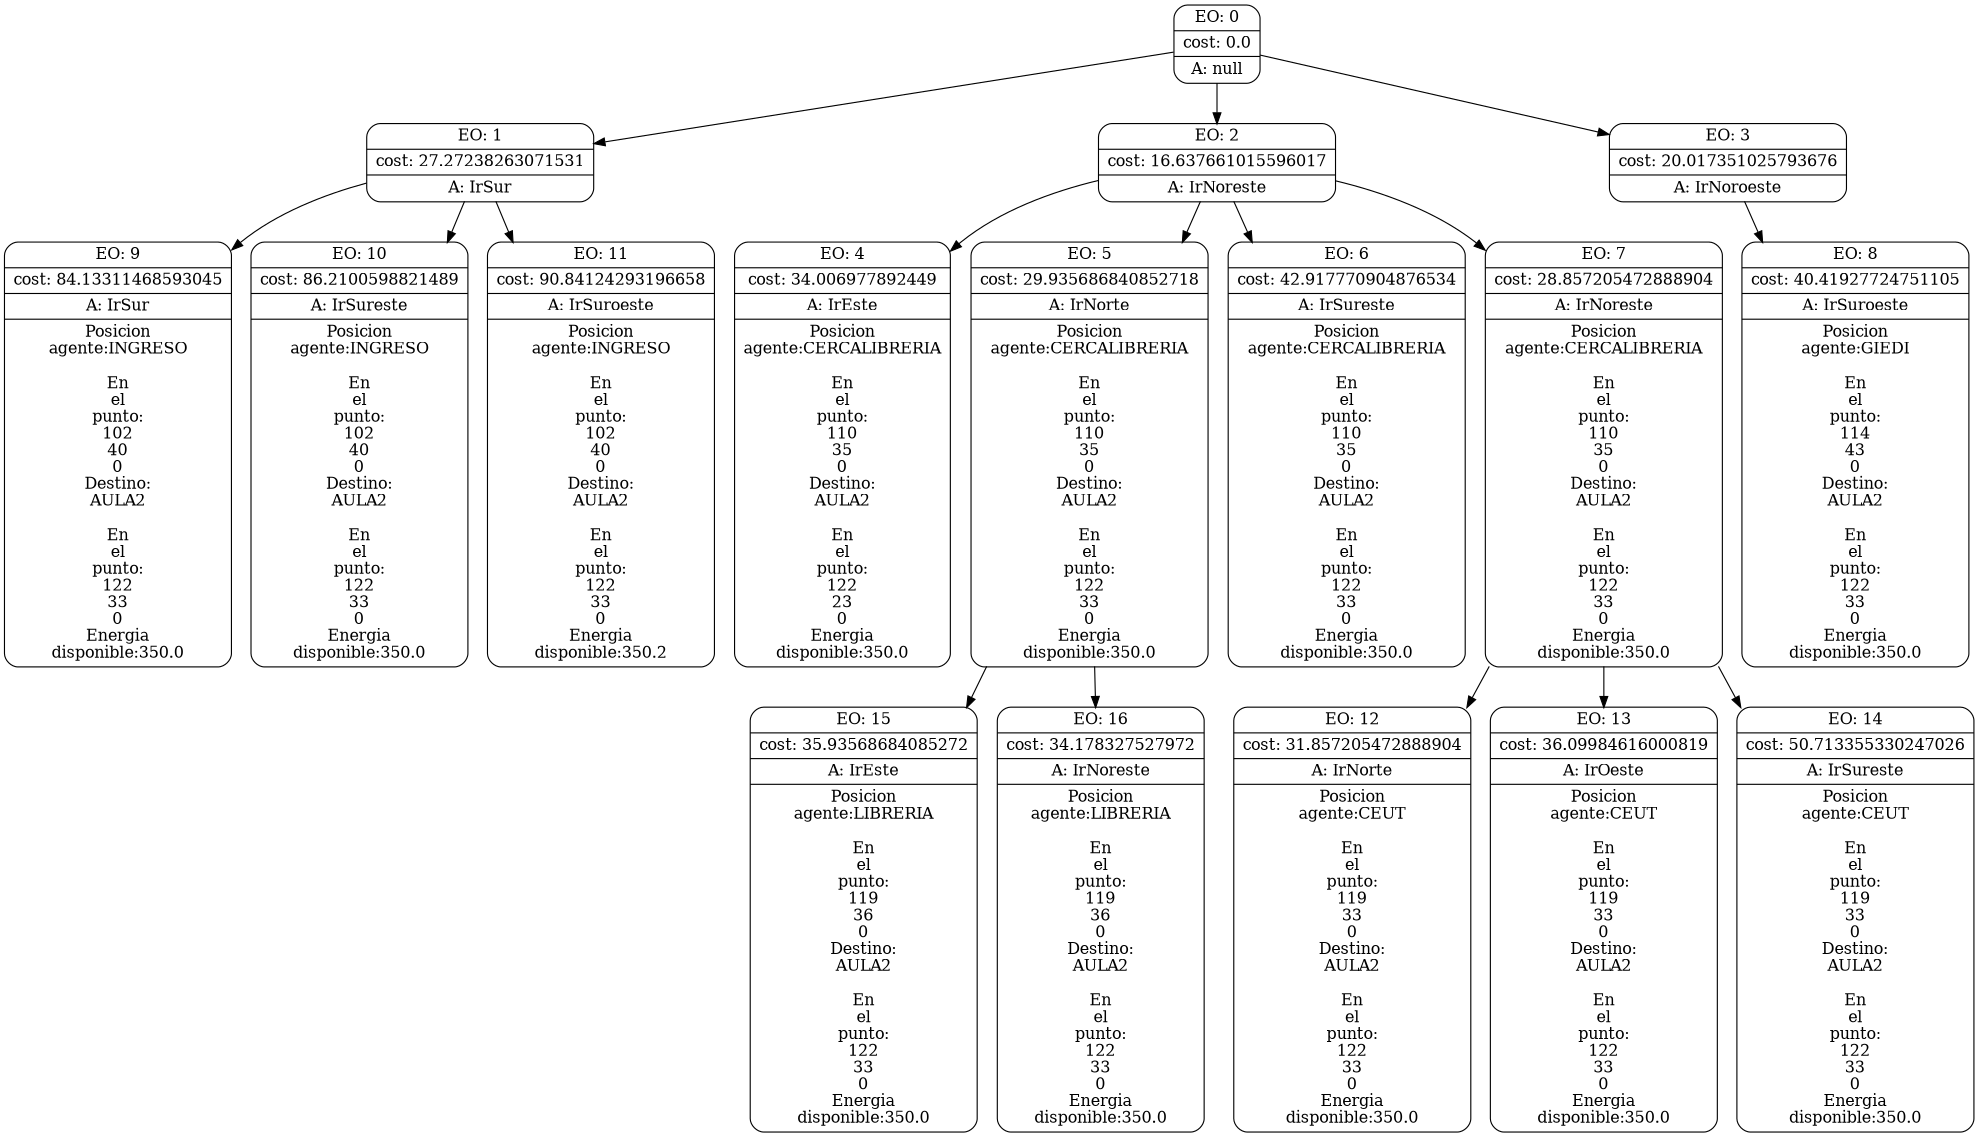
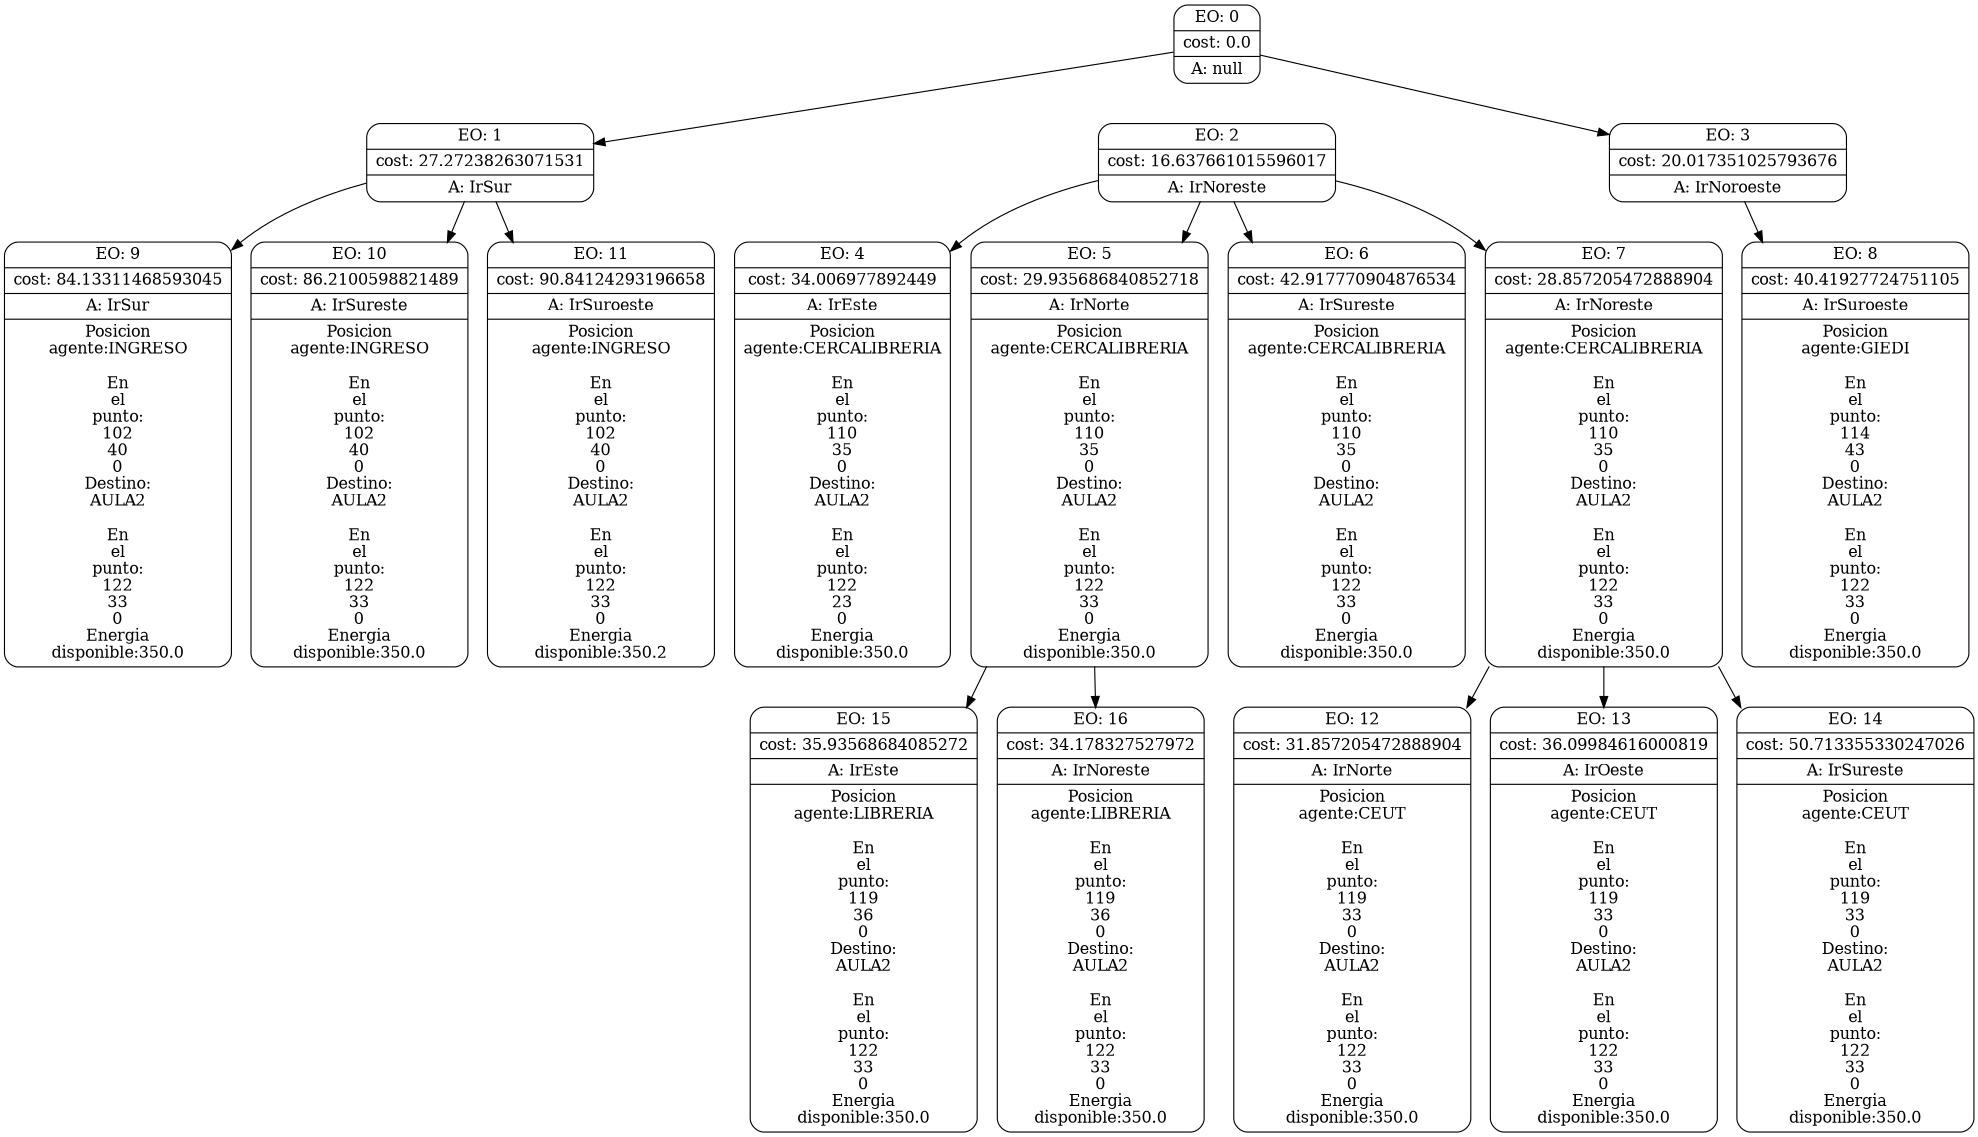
(1217, 98) -> none
